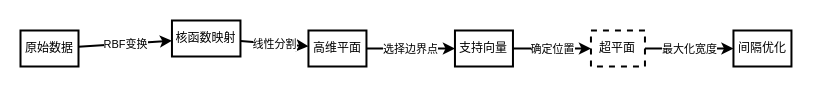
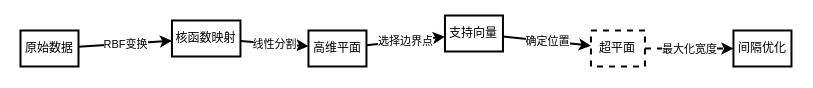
(484, 49) -> (474, 34)
(653, 49) -> (653, 49)
